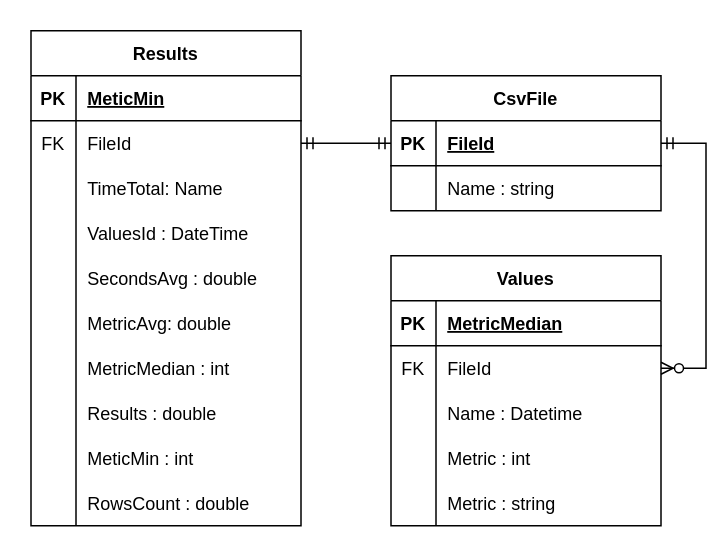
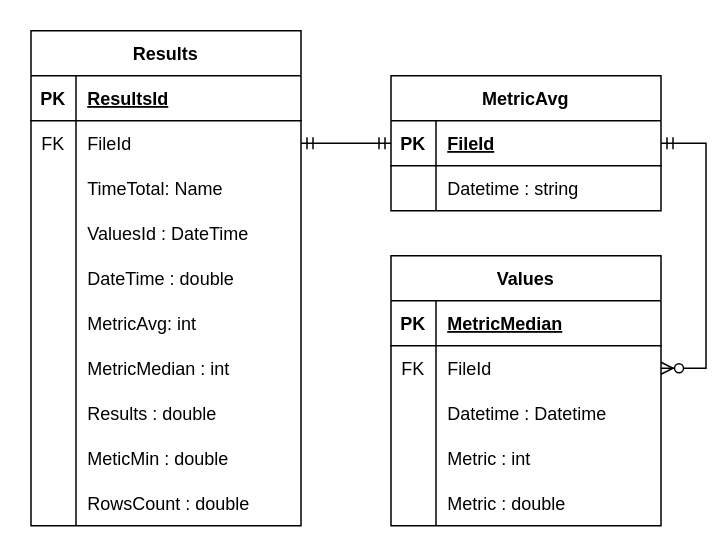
(123, 99) -> (130, 99)
(525, 99) -> (525, 99)
(503, 189) -> (521, 189)
(173, 279) -> (161, 279)
(163, 324) -> (148, 324)
(513, 414) -> (531, 414)
(144, 459) -> (159, 459)
(511, 504) -> (511, 504)
